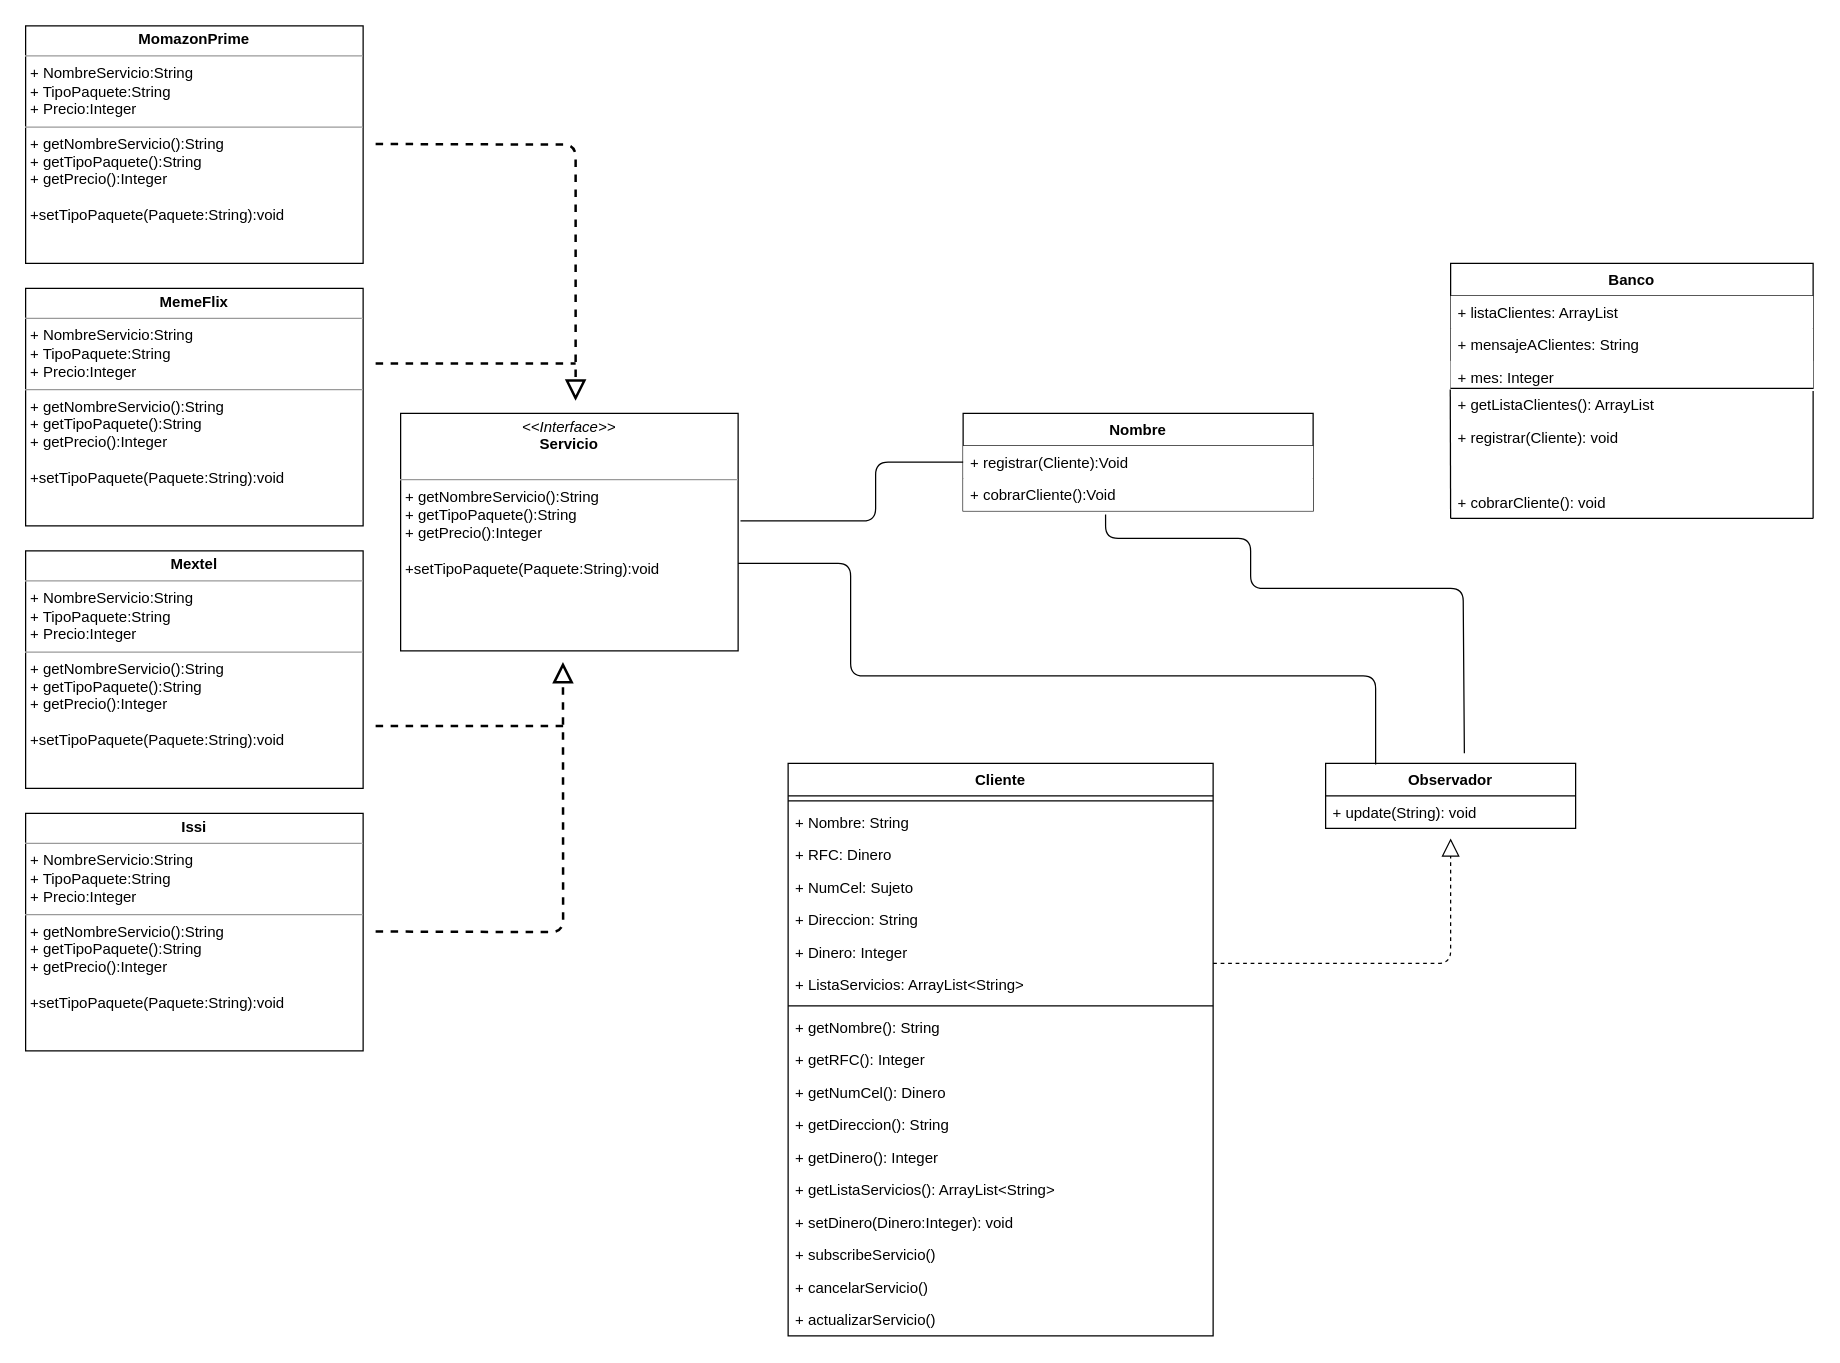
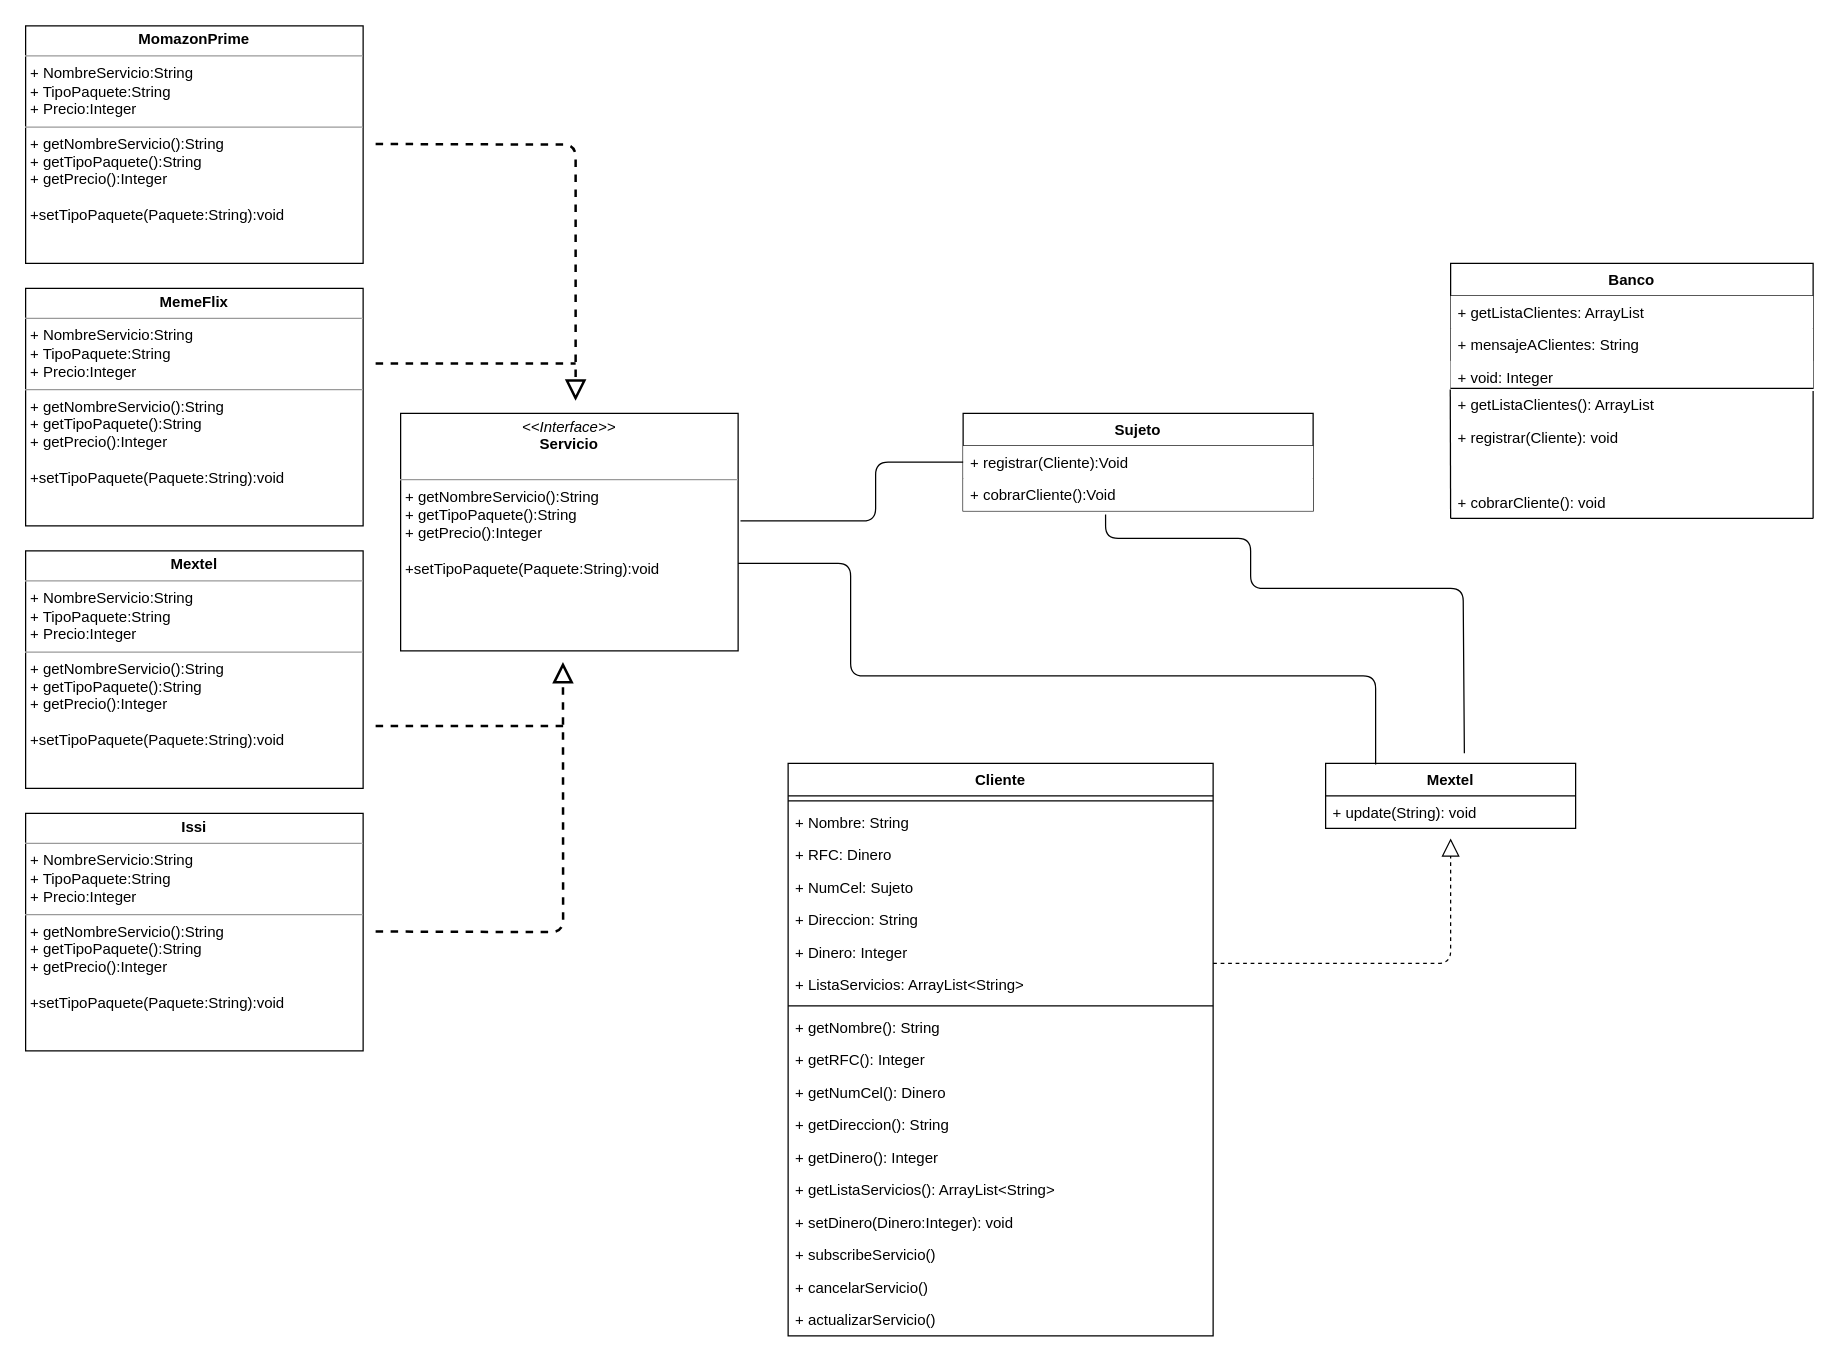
(1551, 313) -> (1566, 313)
(1510, 378) -> (1513, 378)
(1138, 430) -> (1138, 430)
(1450, 780) -> (1450, 780)
